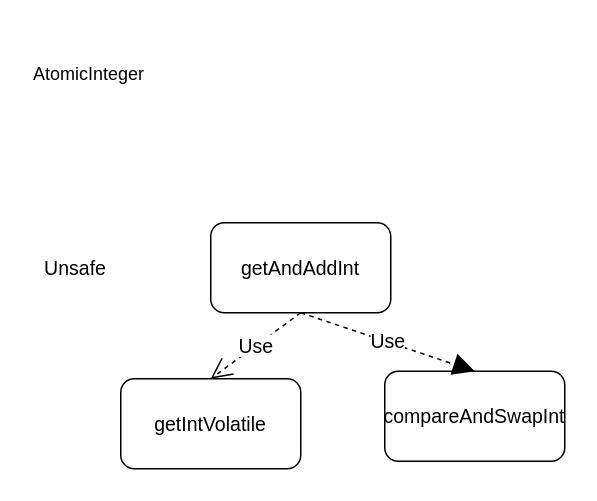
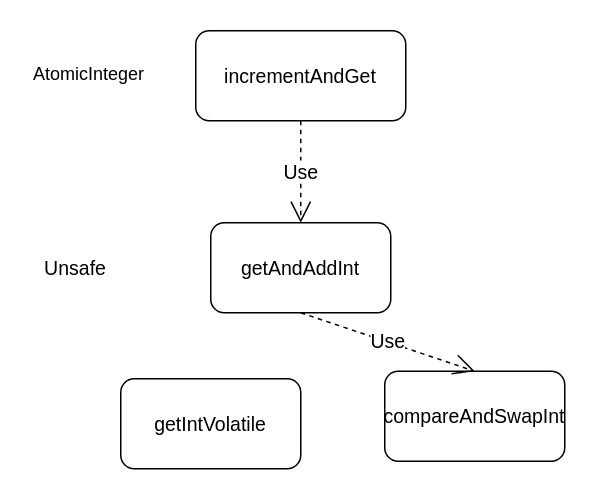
none -> (301, 76)
none -> (301, 170)
(239, 358) -> none
(453, 364) -> (461, 367)
